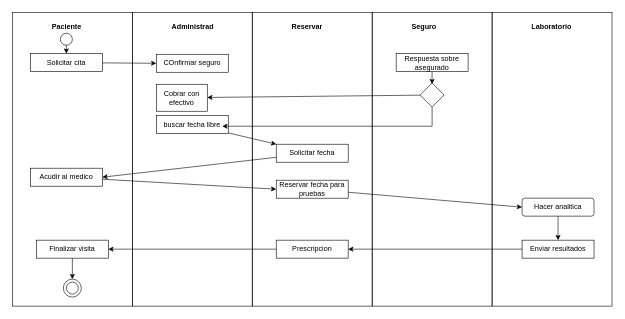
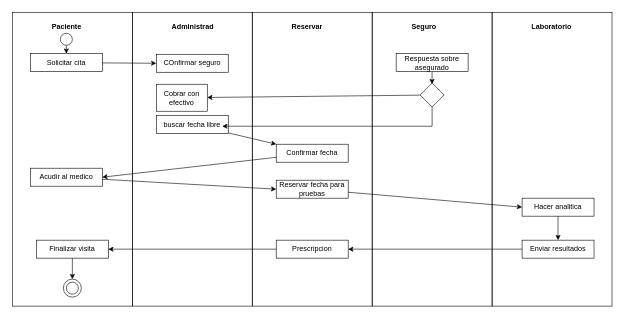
(312, 153) -> (312, 153)
(558, 207) -> (558, 207)
